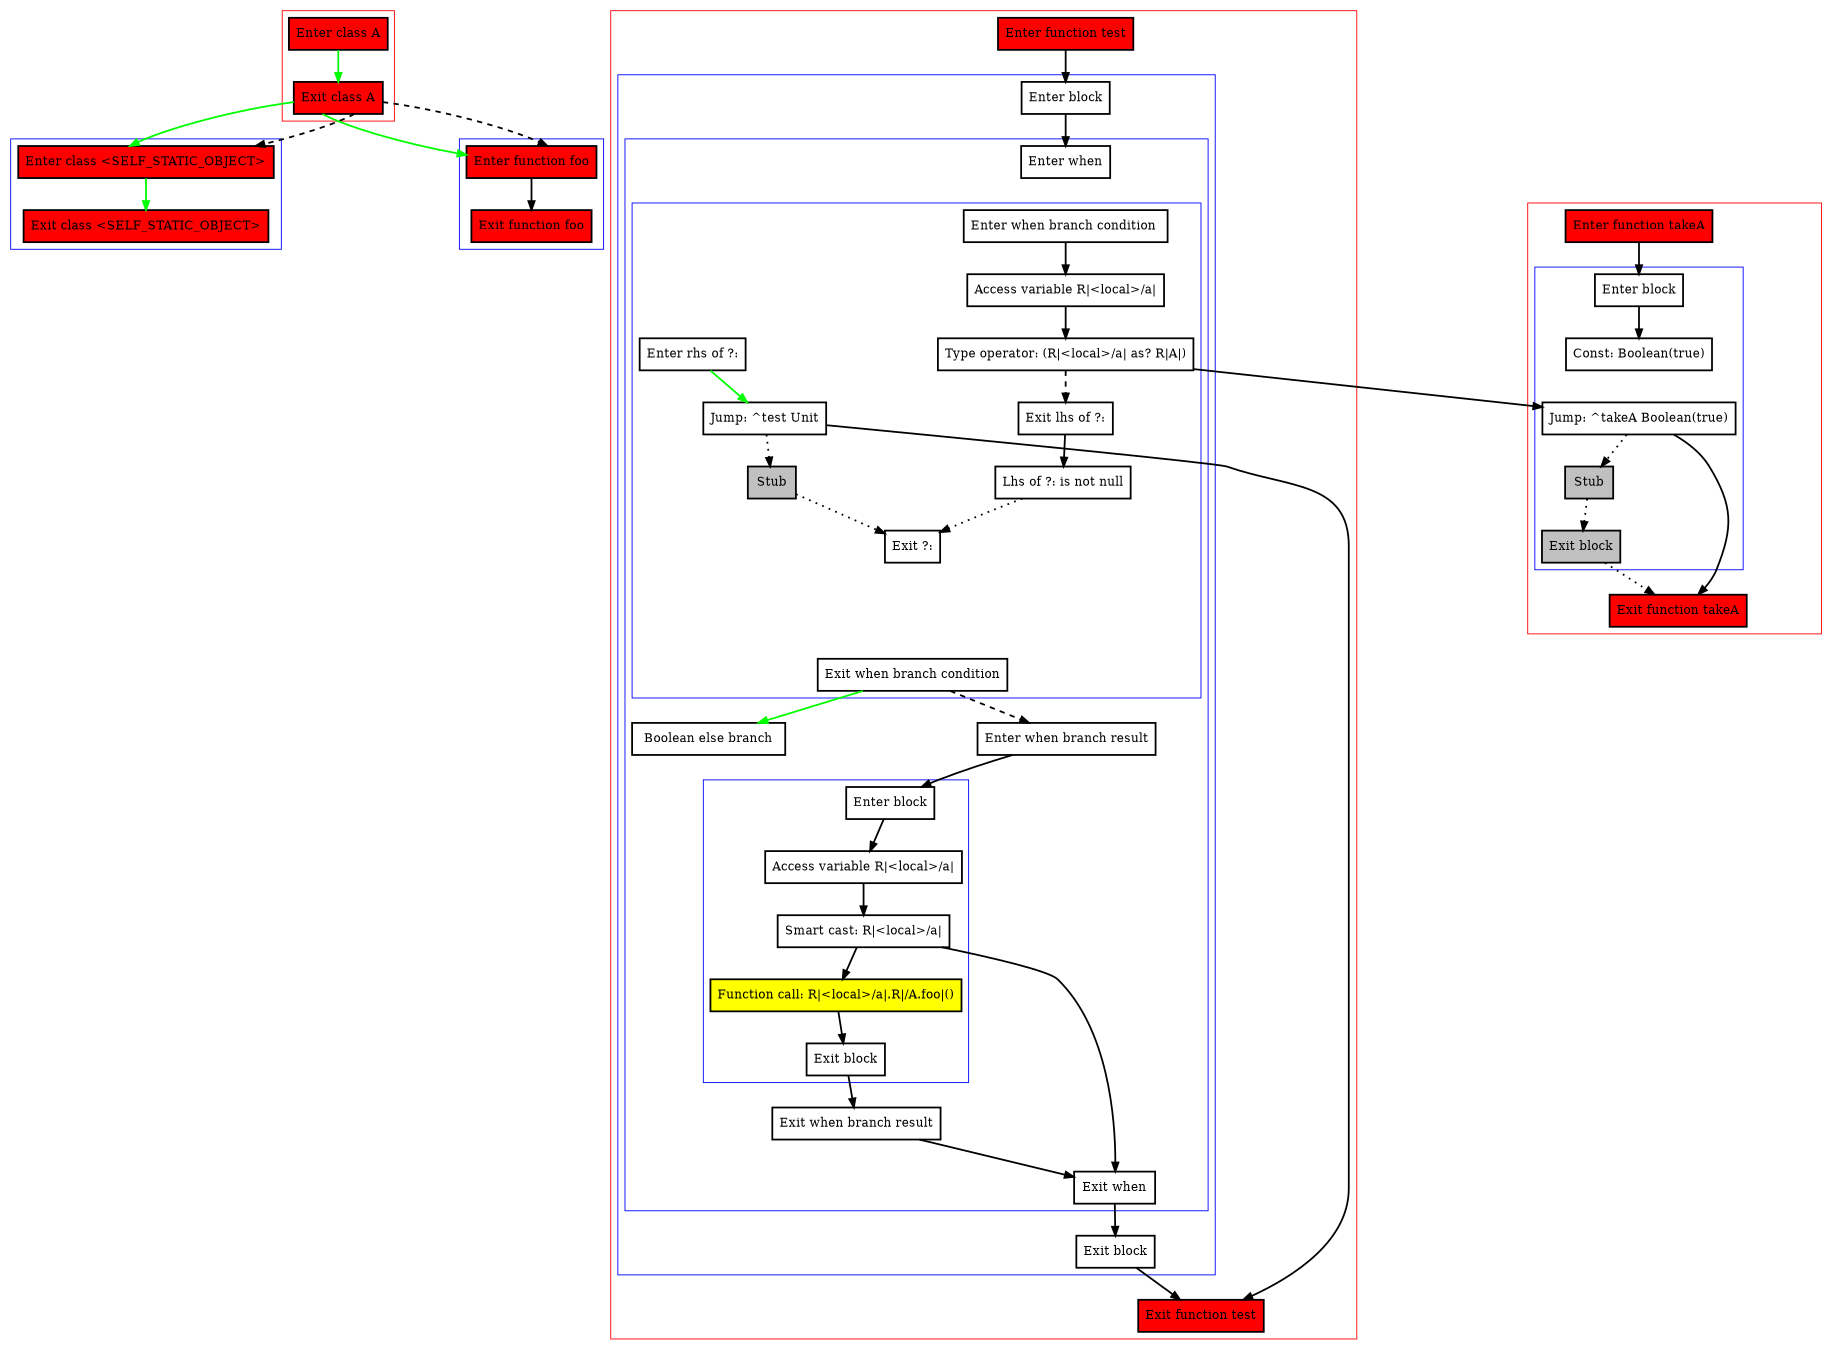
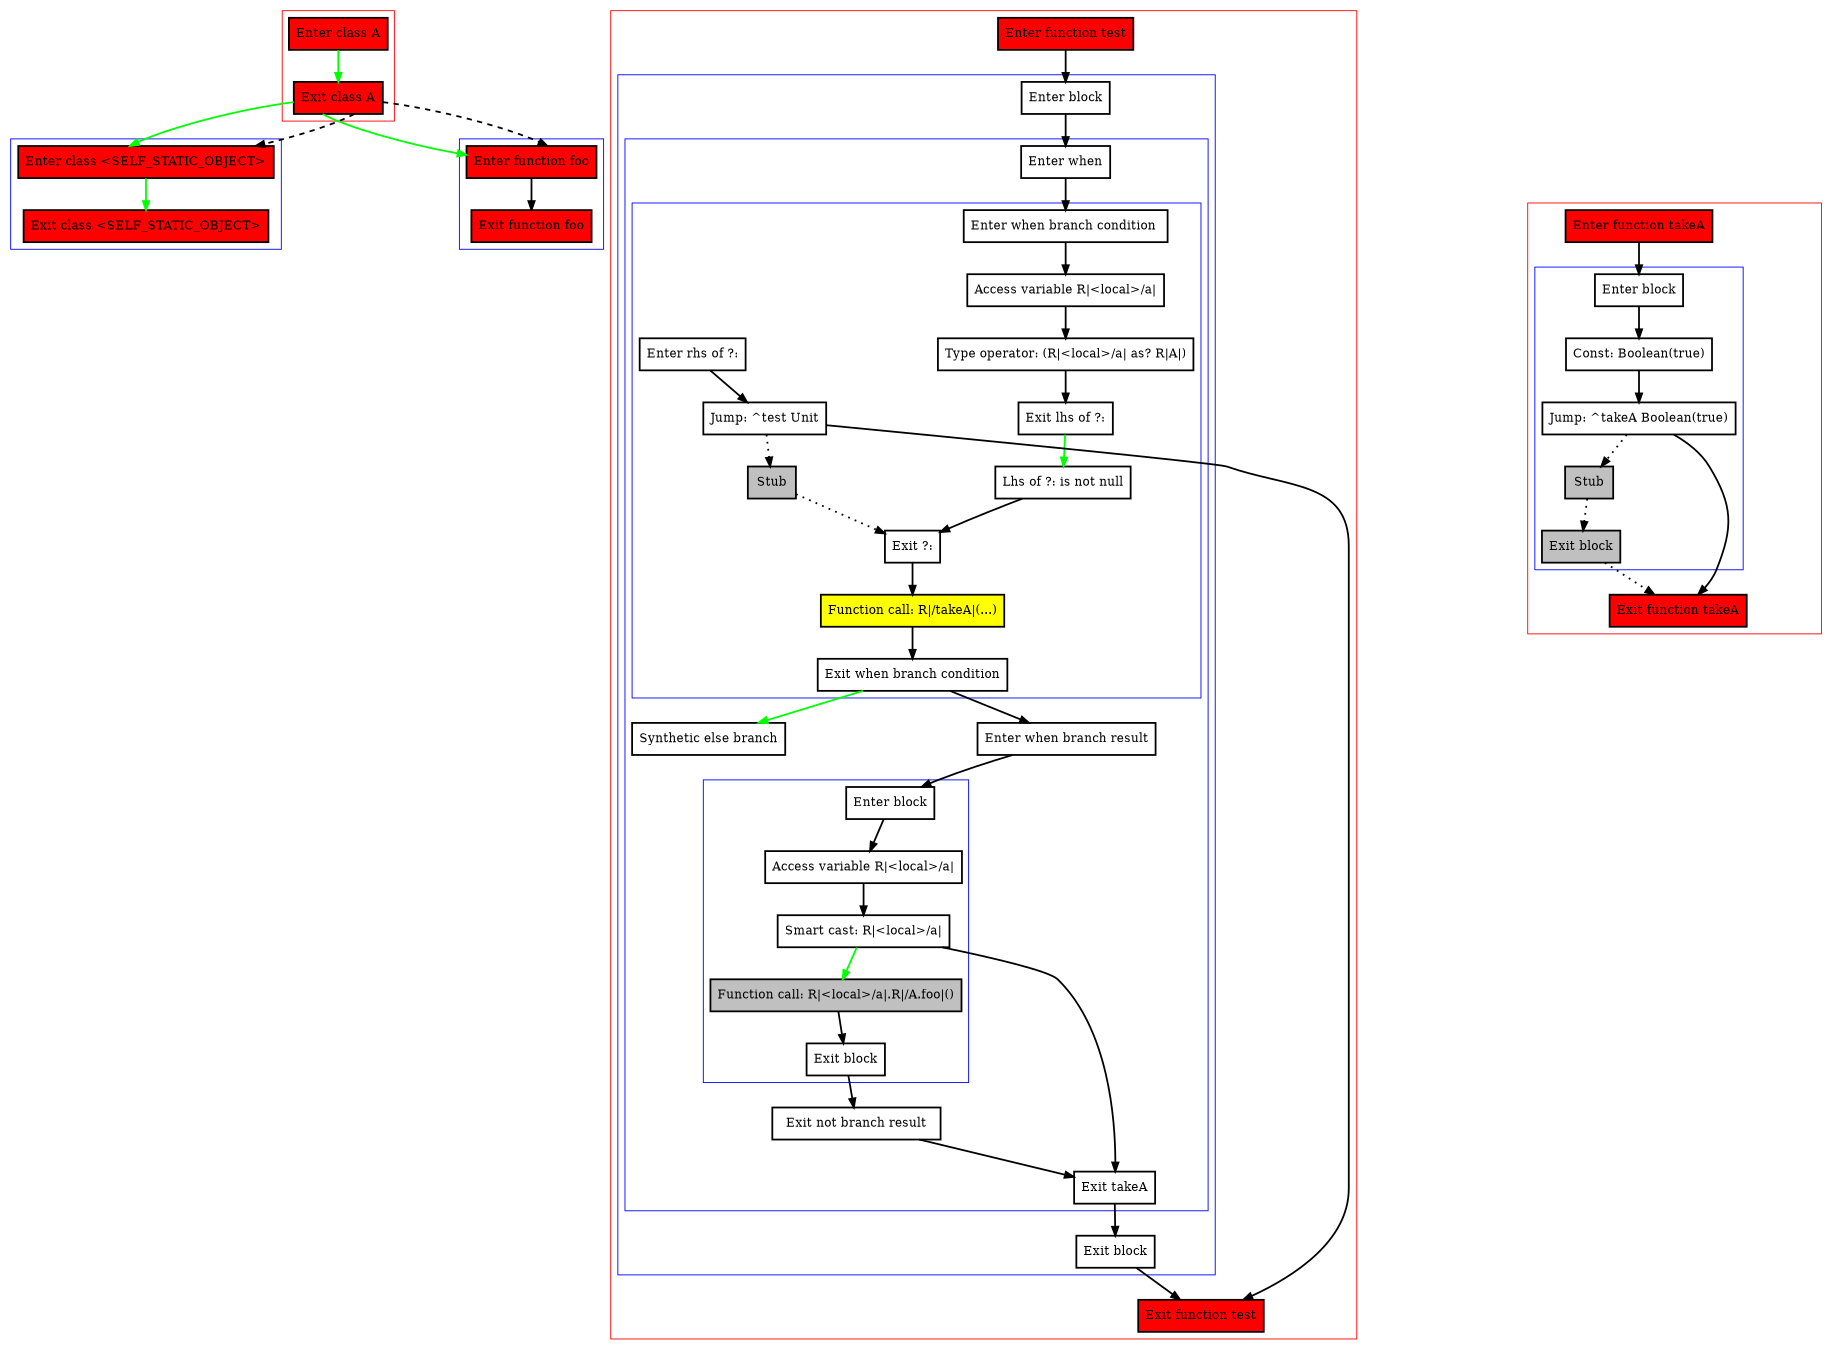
none -> (1066, 190)
(1066, 382) -> (1066, 382)
(725, 383) -> (725, 383)
(1363, 388) -> (1639, 382)
(1065, 443) -> (1065, 443)
(985, 513) -> (985, 513)
none -> (913, 611)
(985, 705) -> (985, 705)
(709, 739) -> (709, 739)
(852, 959) -> (852, 959)
(836, 995) -> (836, 995)
(856, 1124) -> (856, 1124)
(1115, 1188) -> (1115, 1188)
